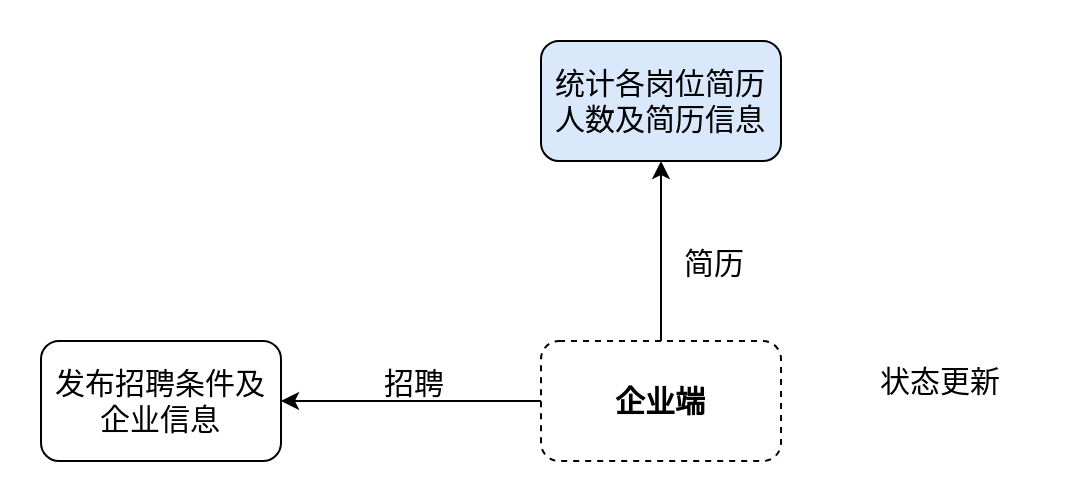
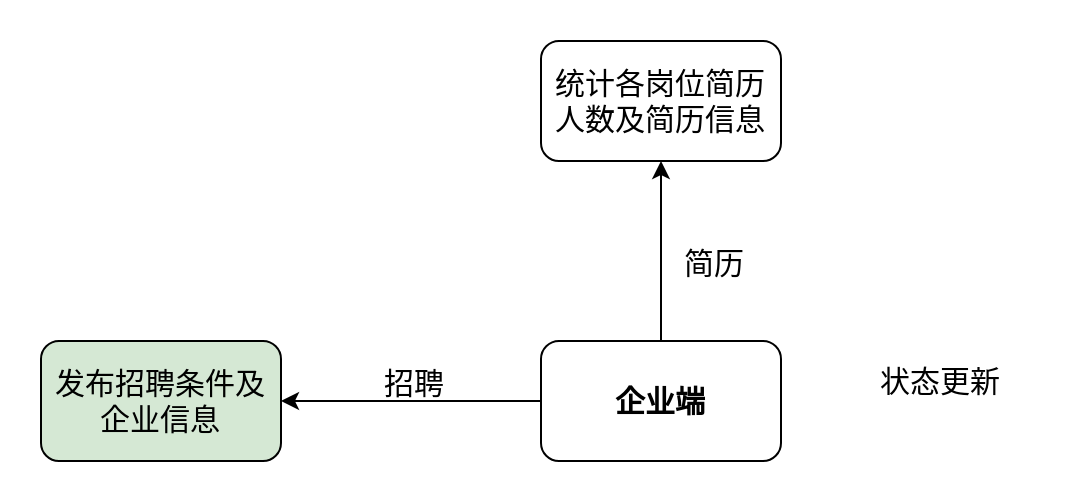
(661, 101) -> (661, 101)
(161, 401) -> (161, 401)
(661, 401) -> (661, 401)
